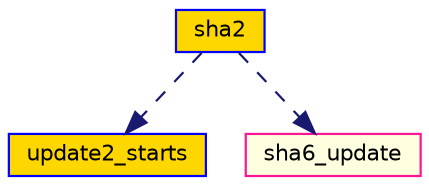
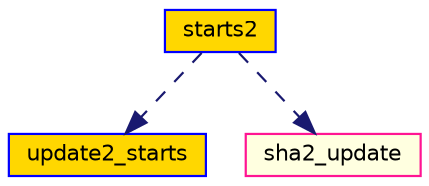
(220, 31) -> (220, 31)
(333, 155) -> (333, 155)
